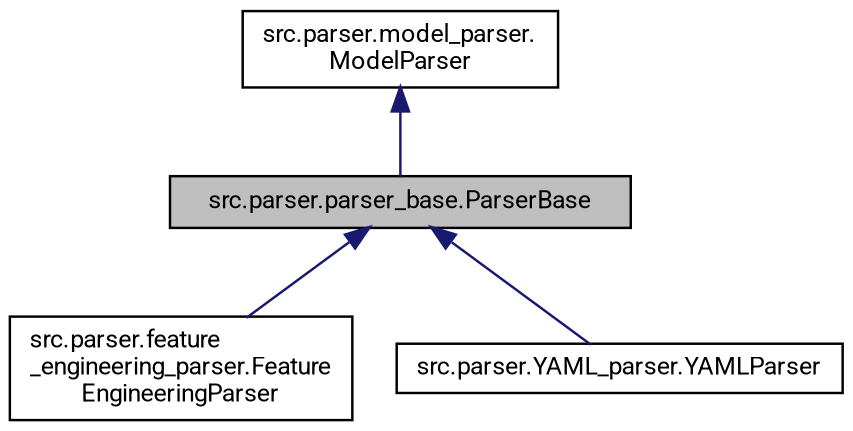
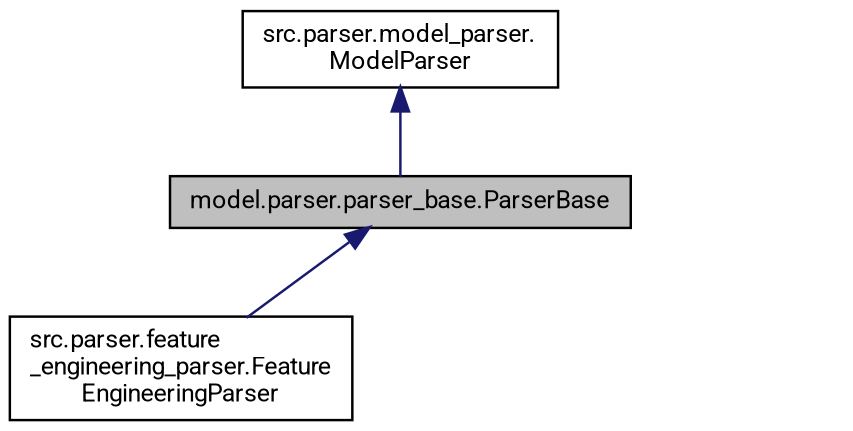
(400, 202) -> (400, 202)
(620, 368) -> none
